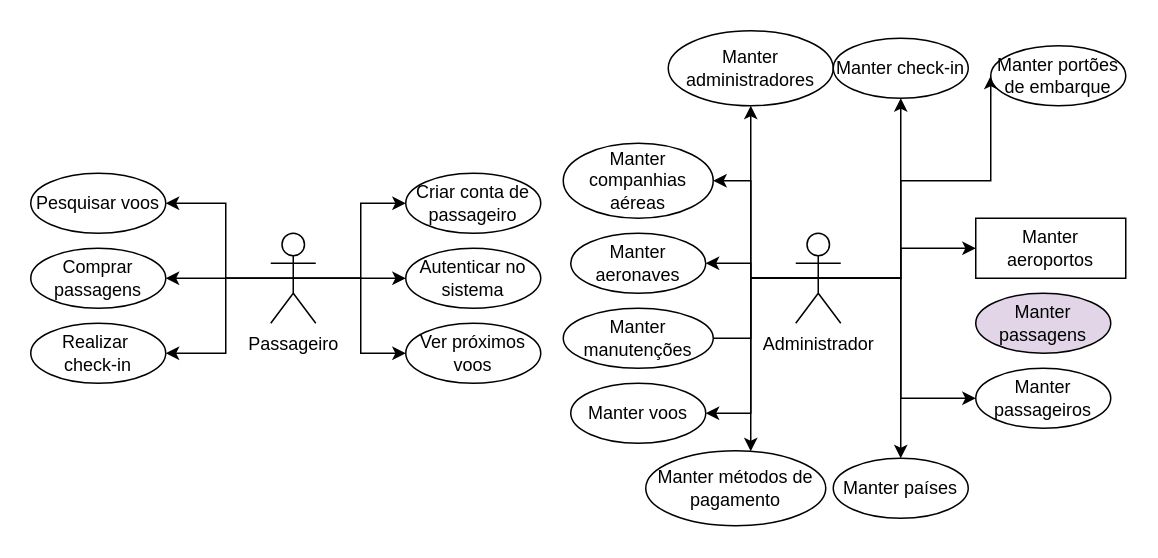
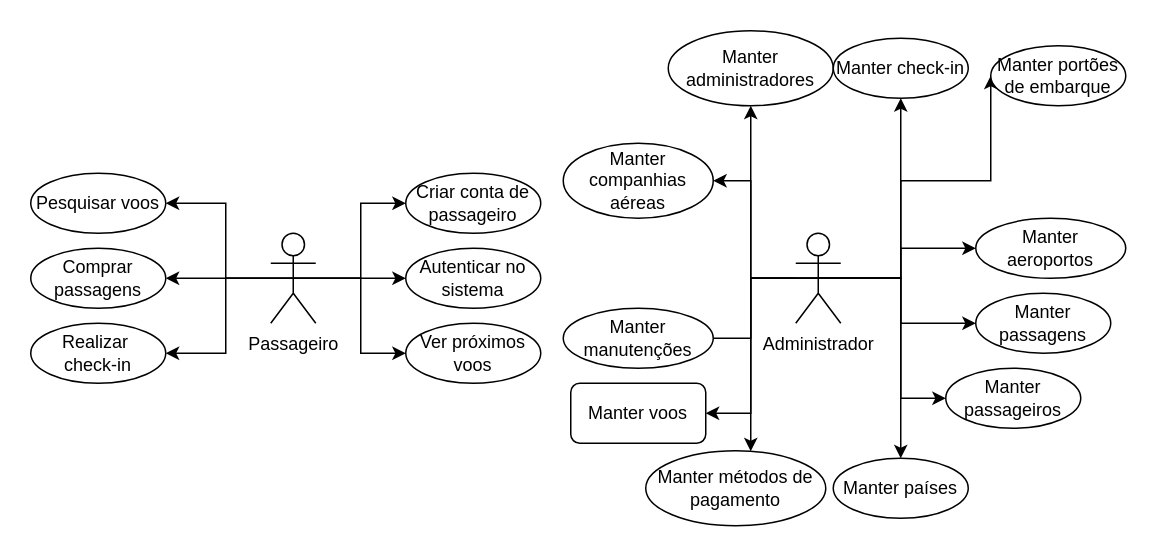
(1051, 248) -> (1051, 248)
(638, 263) -> none
(732, 263) -> none
none -> (934, 323)
(1043, 323) -> (1043, 323)
(1043, 398) -> (1013, 398)
(638, 413) -> (638, 413)
